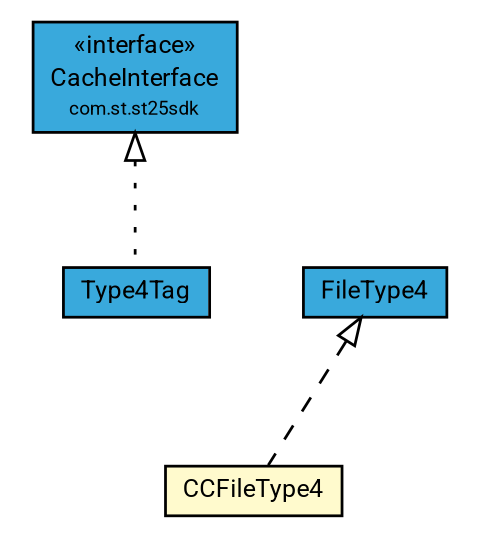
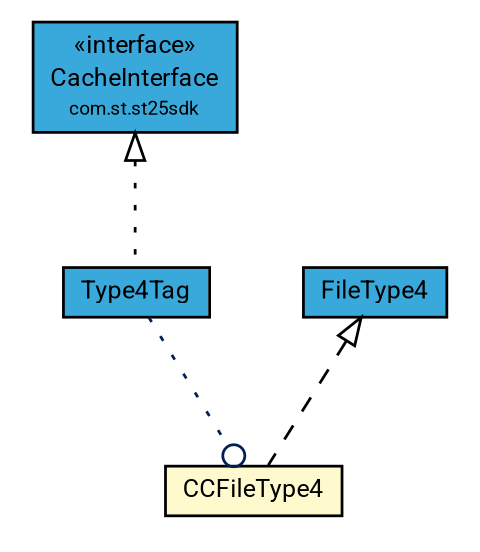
none -> (188, 382)
